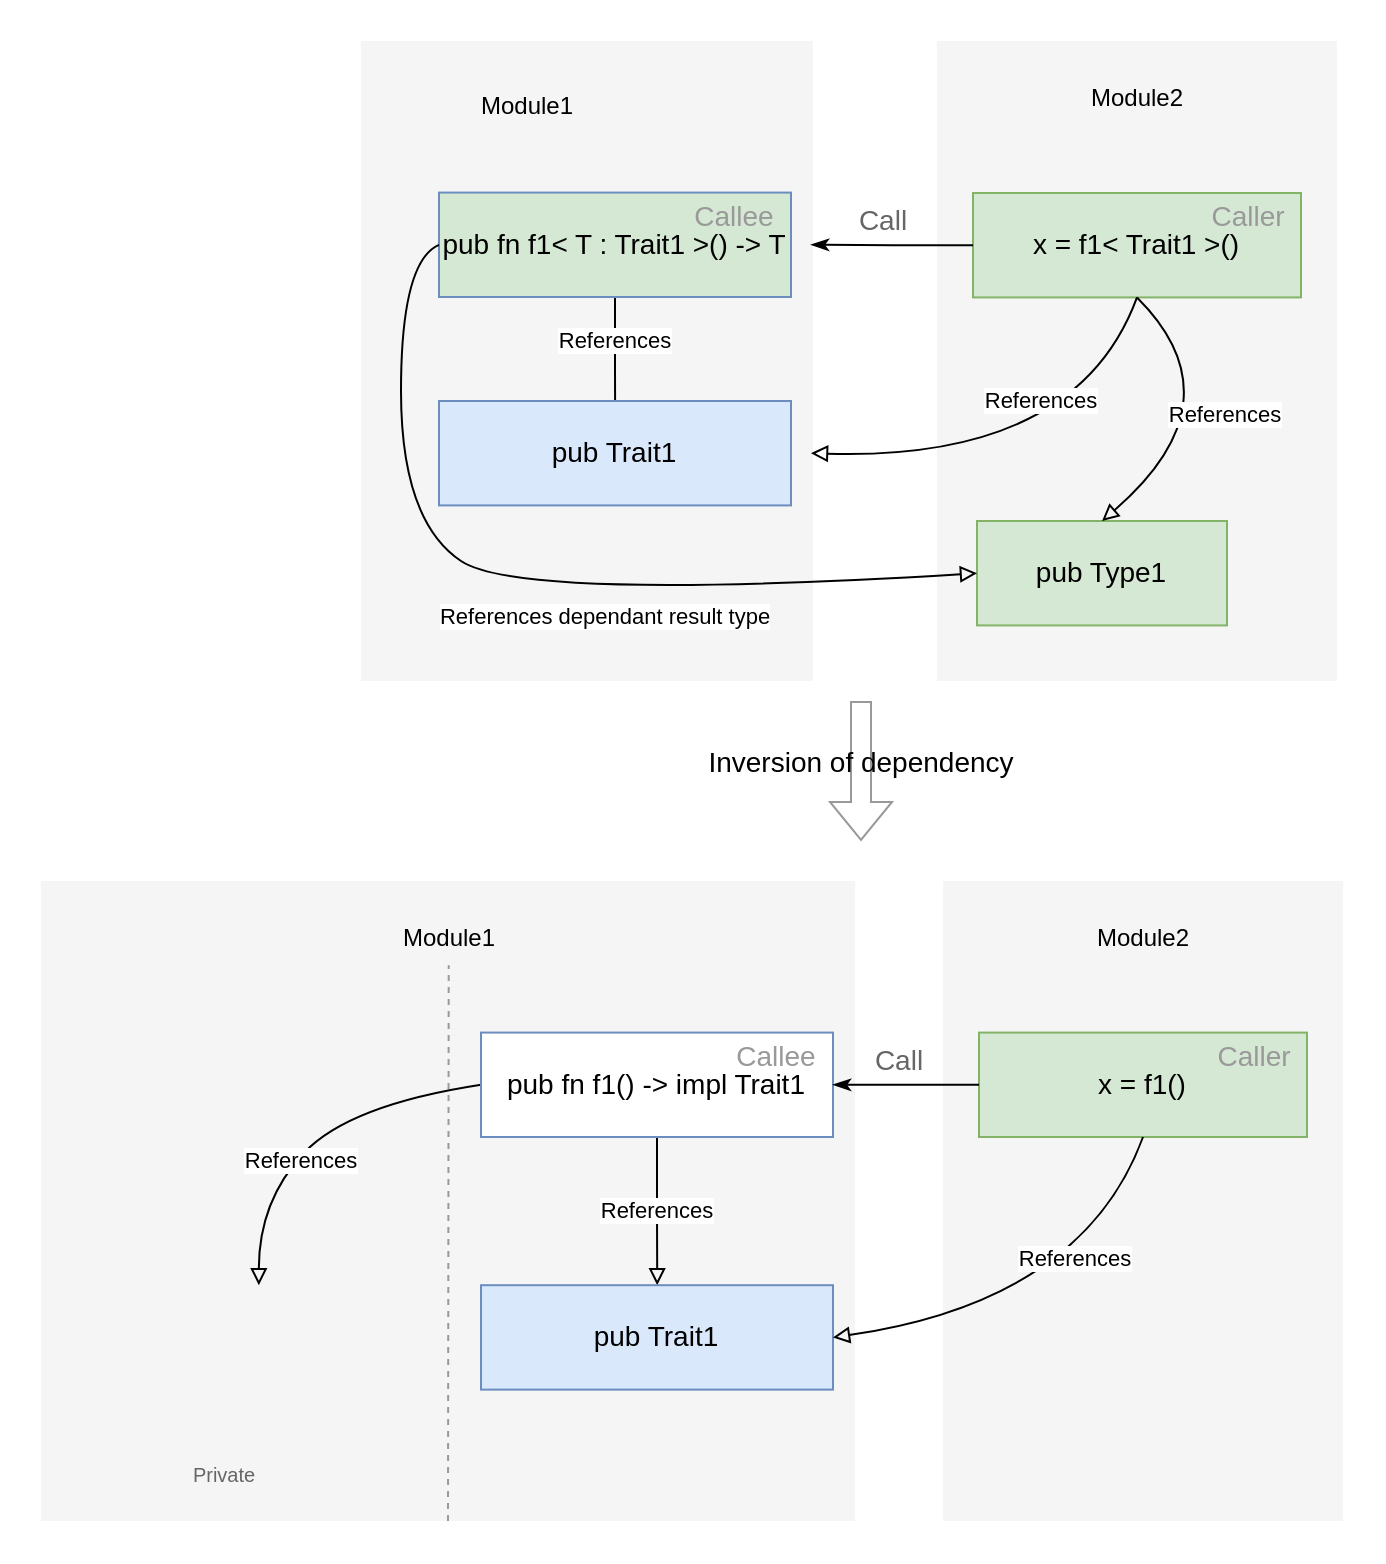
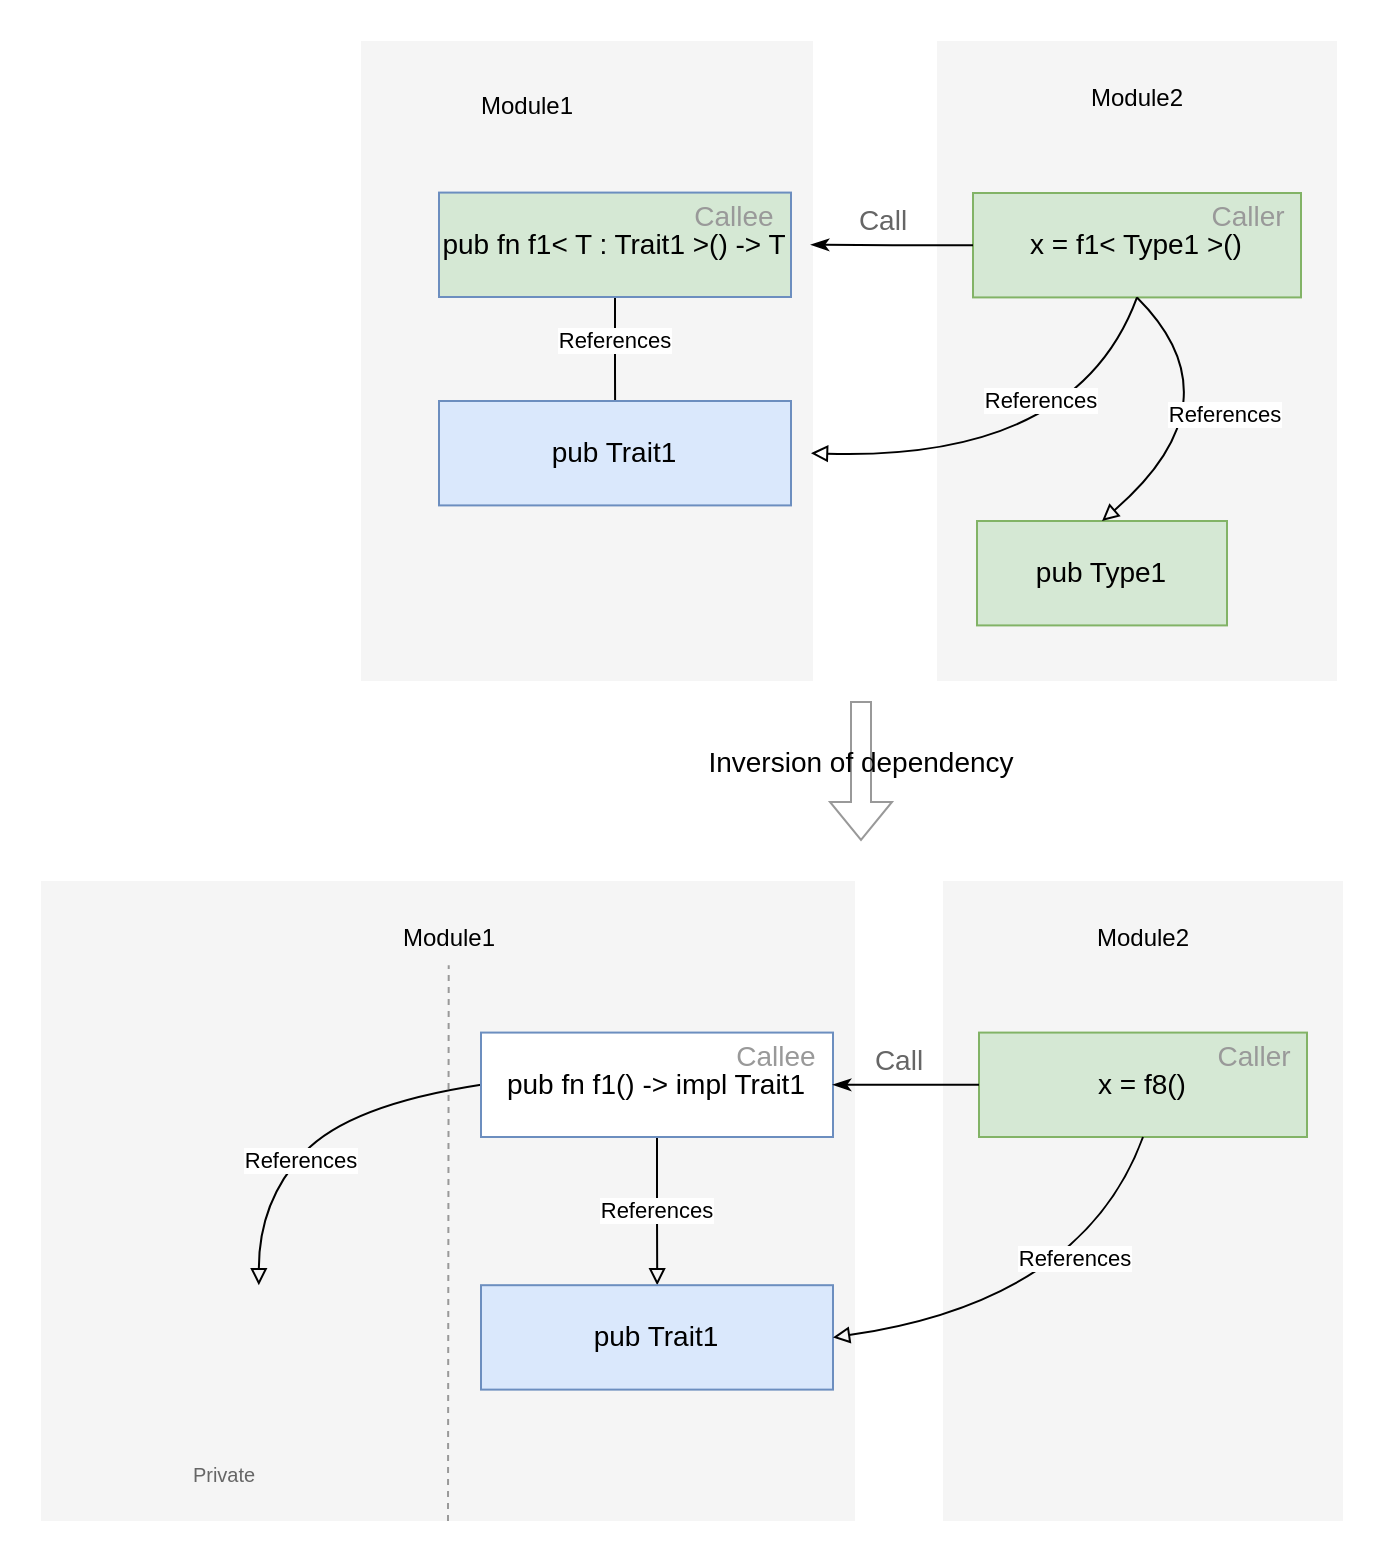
(1137, 245) -> (1137, 245)
(540, 580) -> none
(1143, 1085) -> (1143, 1085)
